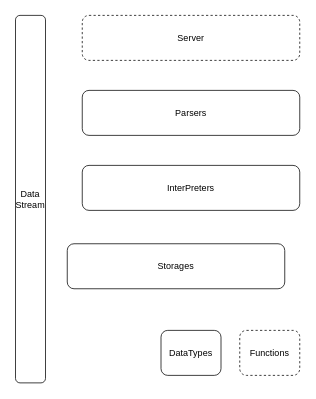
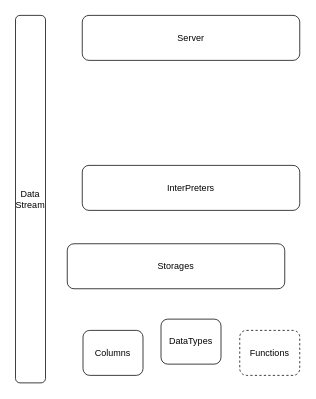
(191, 38) -> (191, 38)
(191, 113) -> none
none -> (113, 353)
(191, 353) -> (191, 342)
